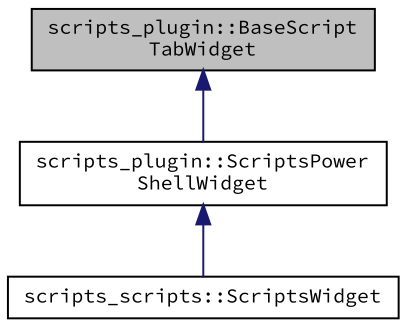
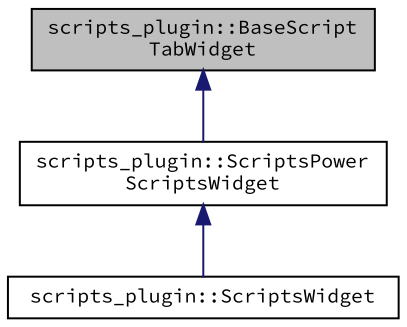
(203, 174) -> (203, 174)
(203, 298) -> (203, 298)
